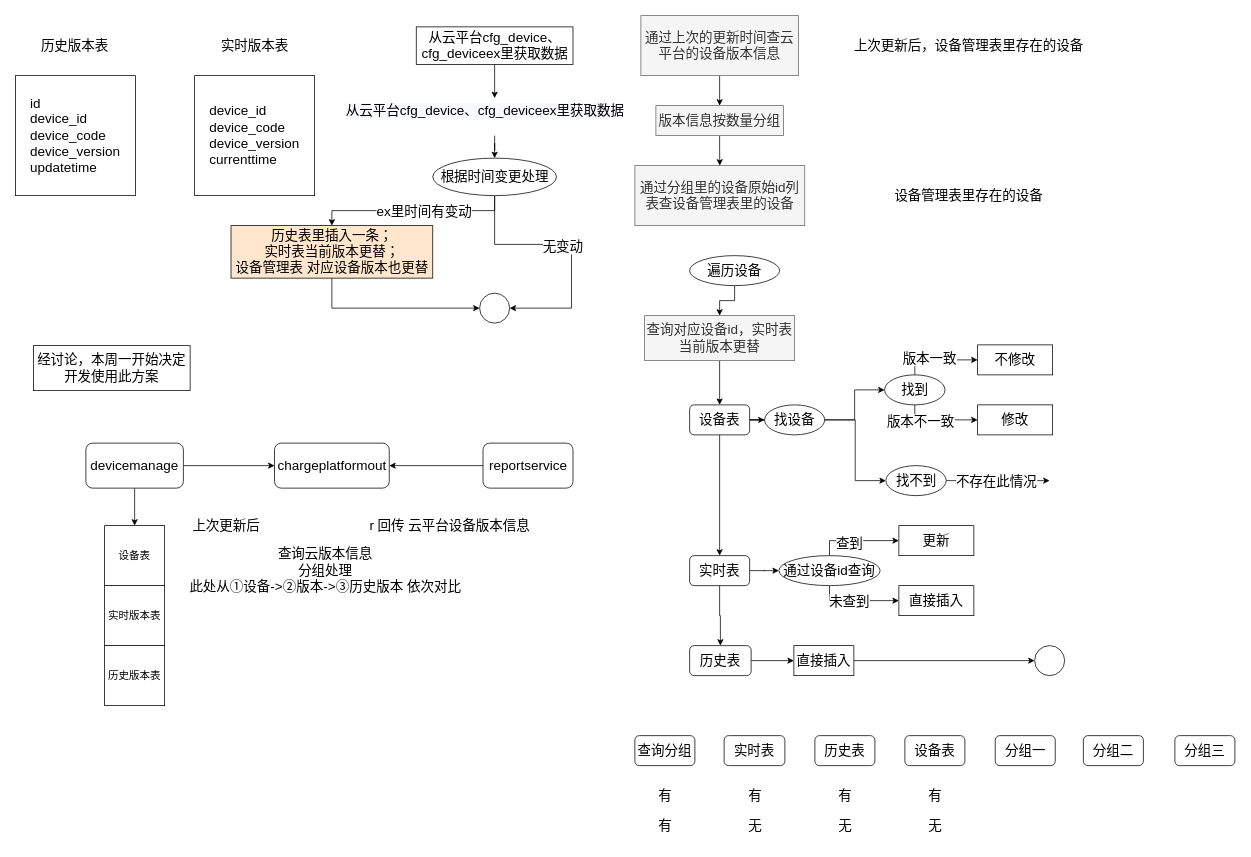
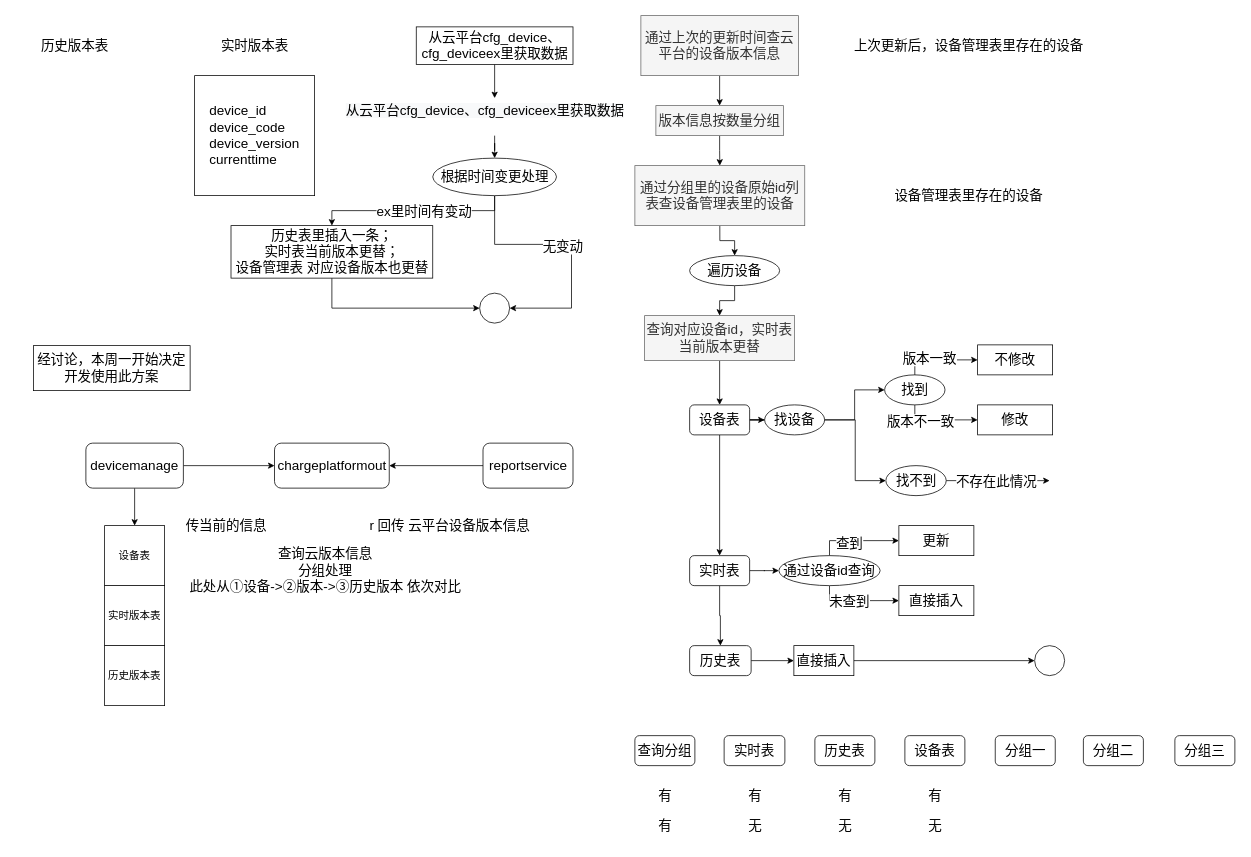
(75, 135) -> none
none -> (724, 240)
(332, 252) -> (332, 252)
(227, 525) -> (227, 525)
